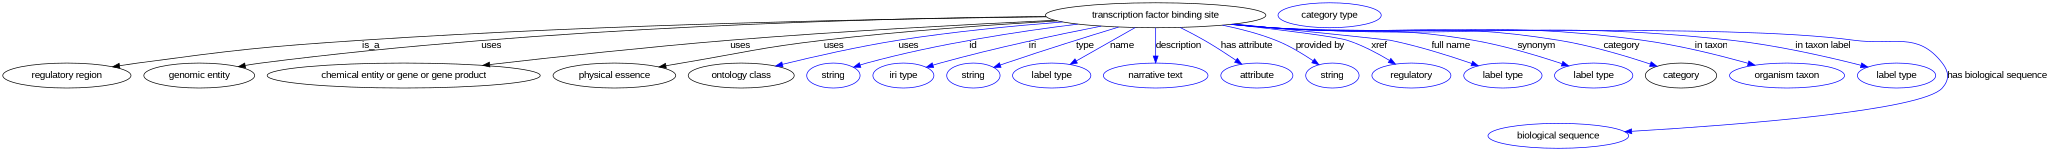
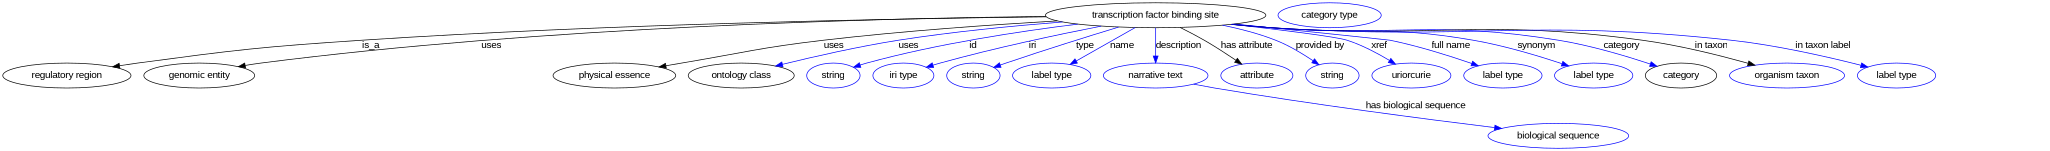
(1761, 33) -> (1344, 108)
(1608, 36) -> (1608, 36)
(1209, 43) -> (1209, 43)
(404, 76) -> none
(1411, 76) -> (1411, 76)
